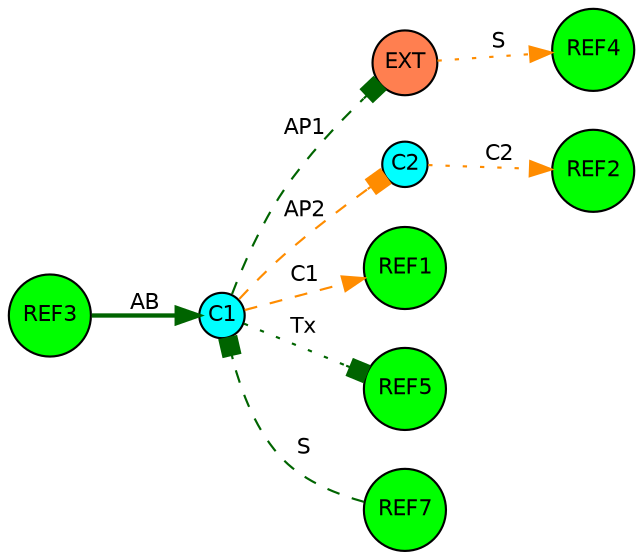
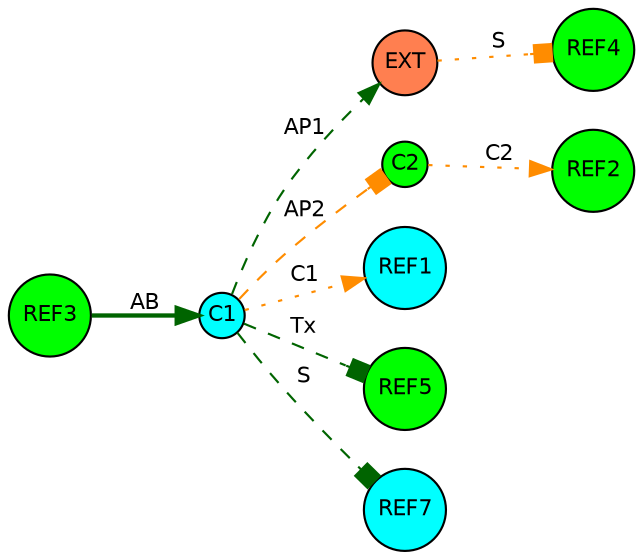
(483, 57) -> (483, 57)
(405, 164) -> (405, 164)
(285, 188) -> (285, 188)
(405, 268) -> (405, 268)
(294, 297) -> (294, 297)
(295, 345) -> (295, 345)
(276, 452) -> (295, 402)
(405, 510) -> (405, 510)
